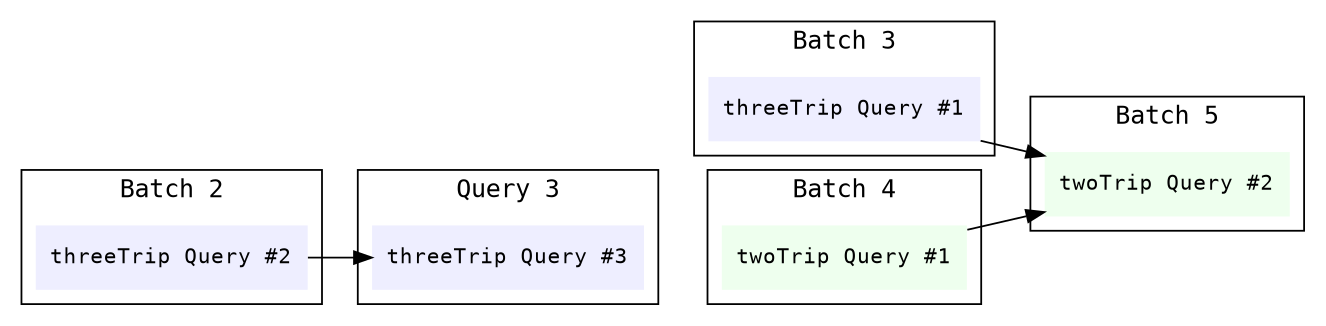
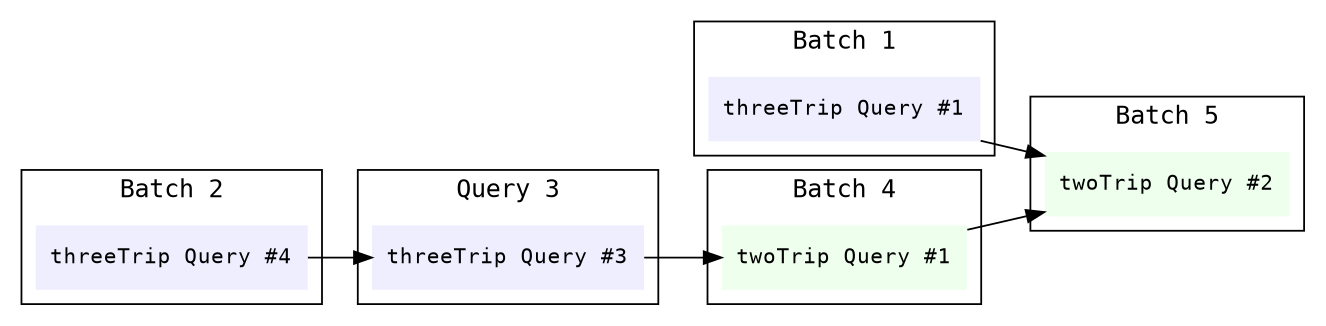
(844, 42) -> (844, 42)
(172, 258) -> (172, 258)
none -> (674, 258)
